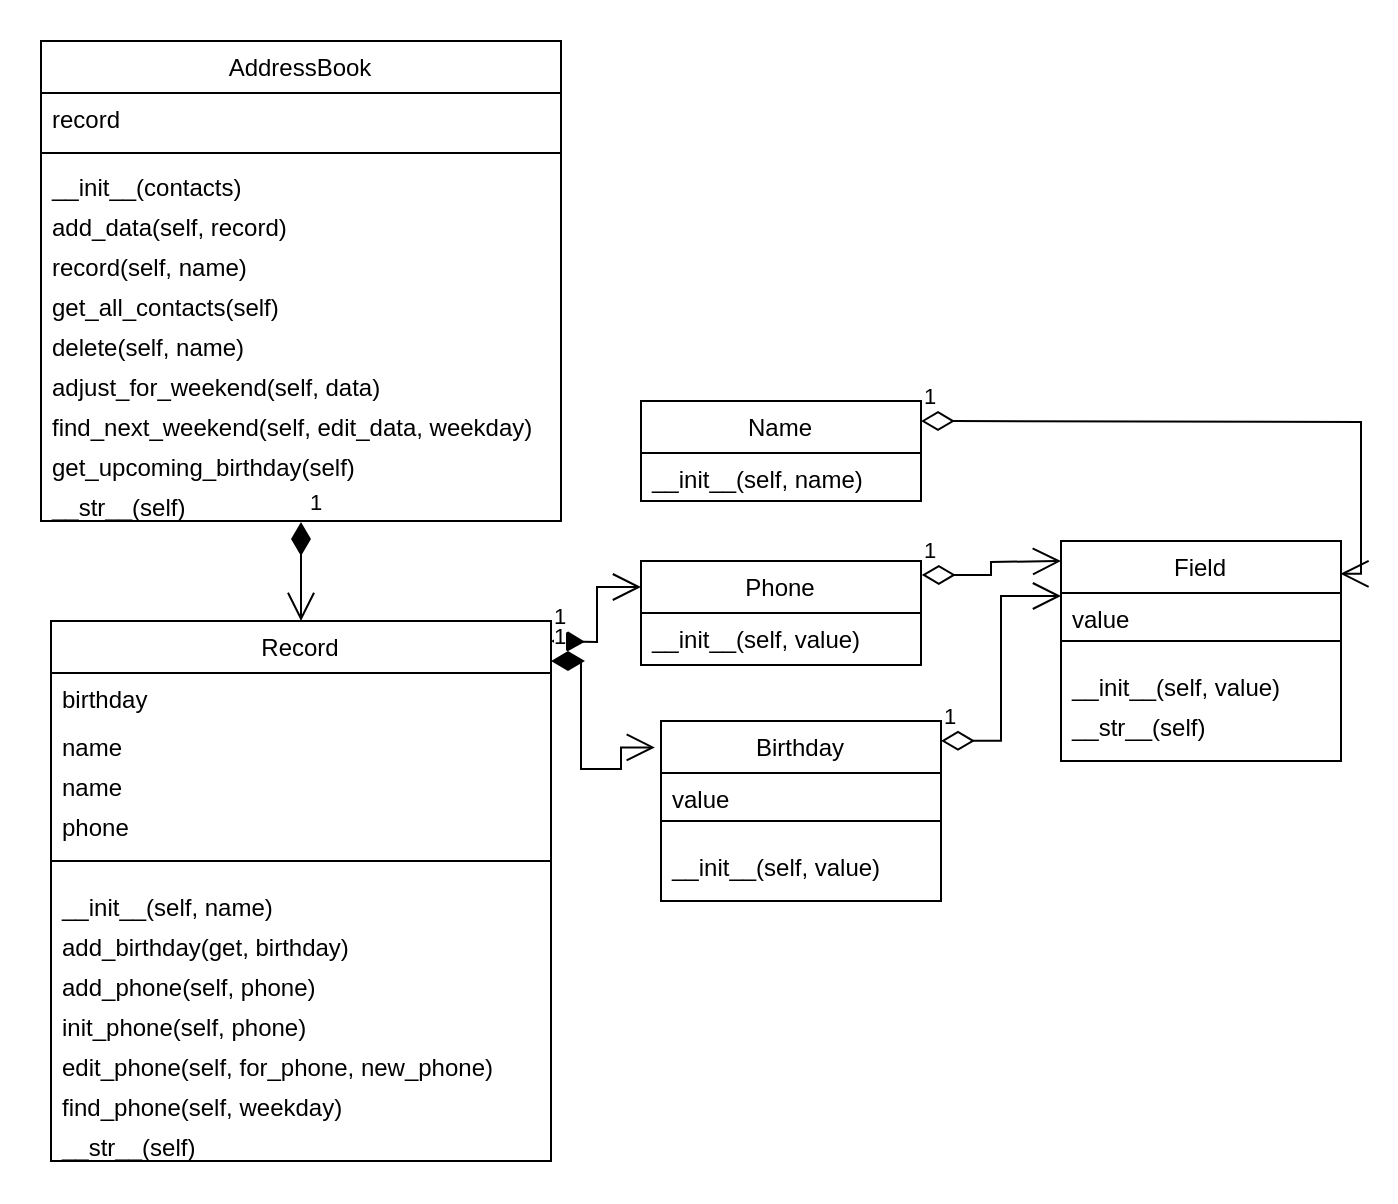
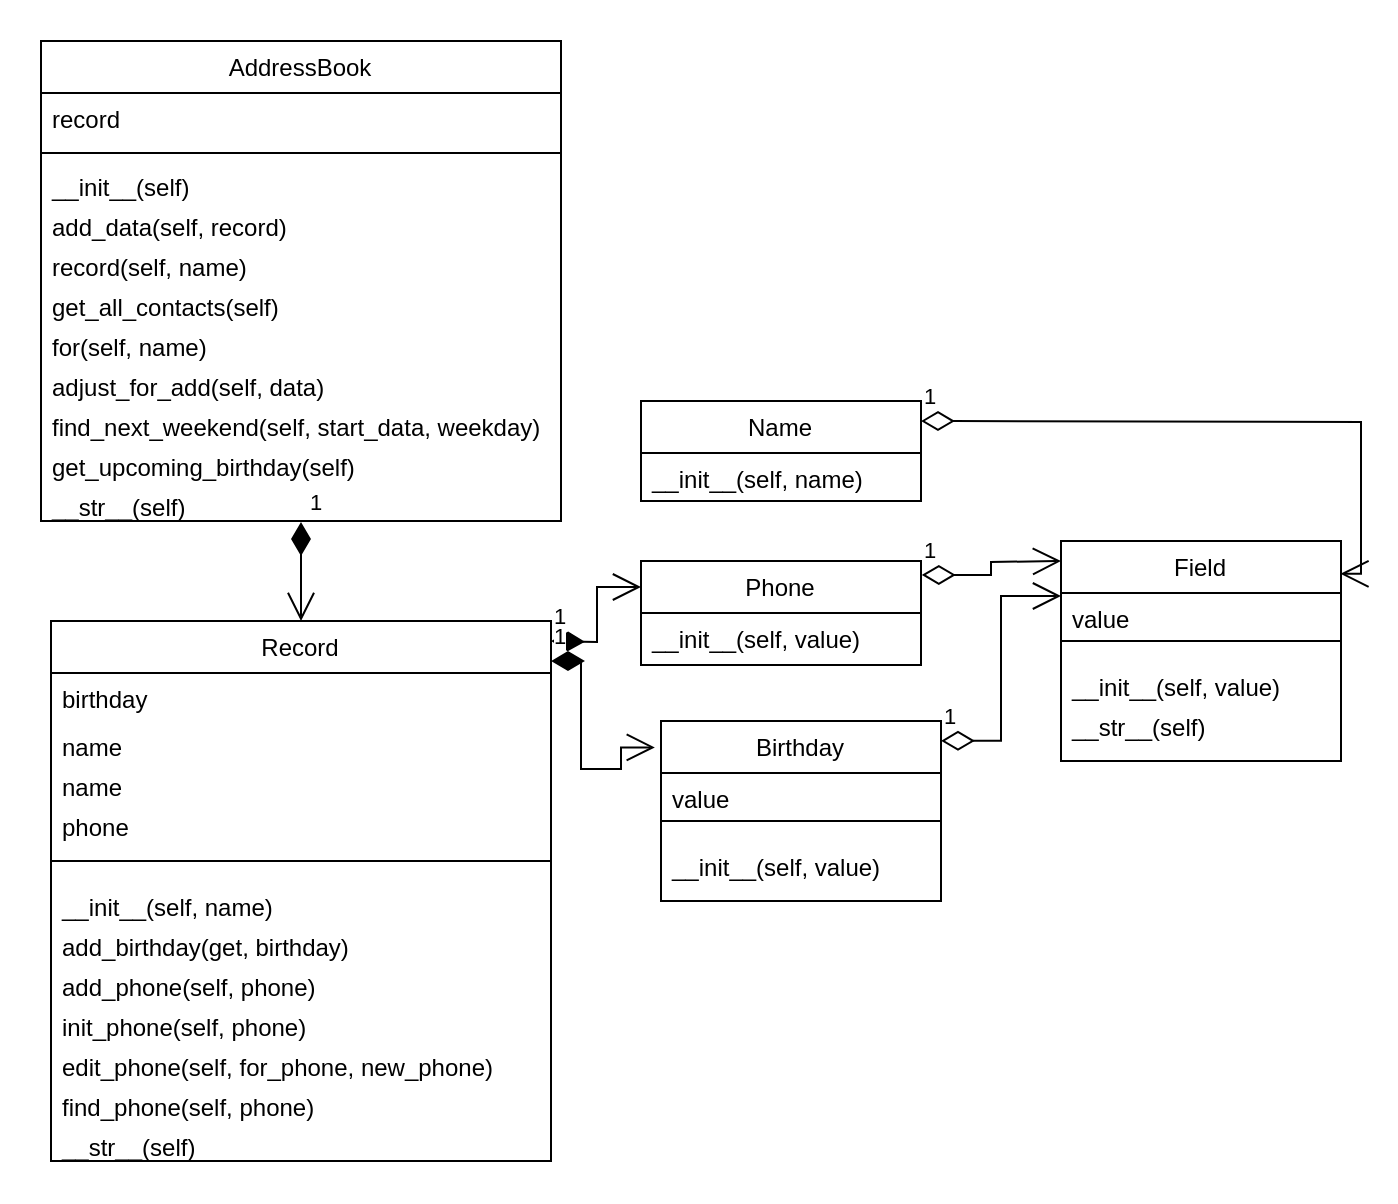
(167, 188) -> (137, 188)
(160, 348) -> (143, 348)
(244, 388) -> (217, 388)
(319, 428) -> (329, 428)
(218, 1108) -> (204, 1108)
